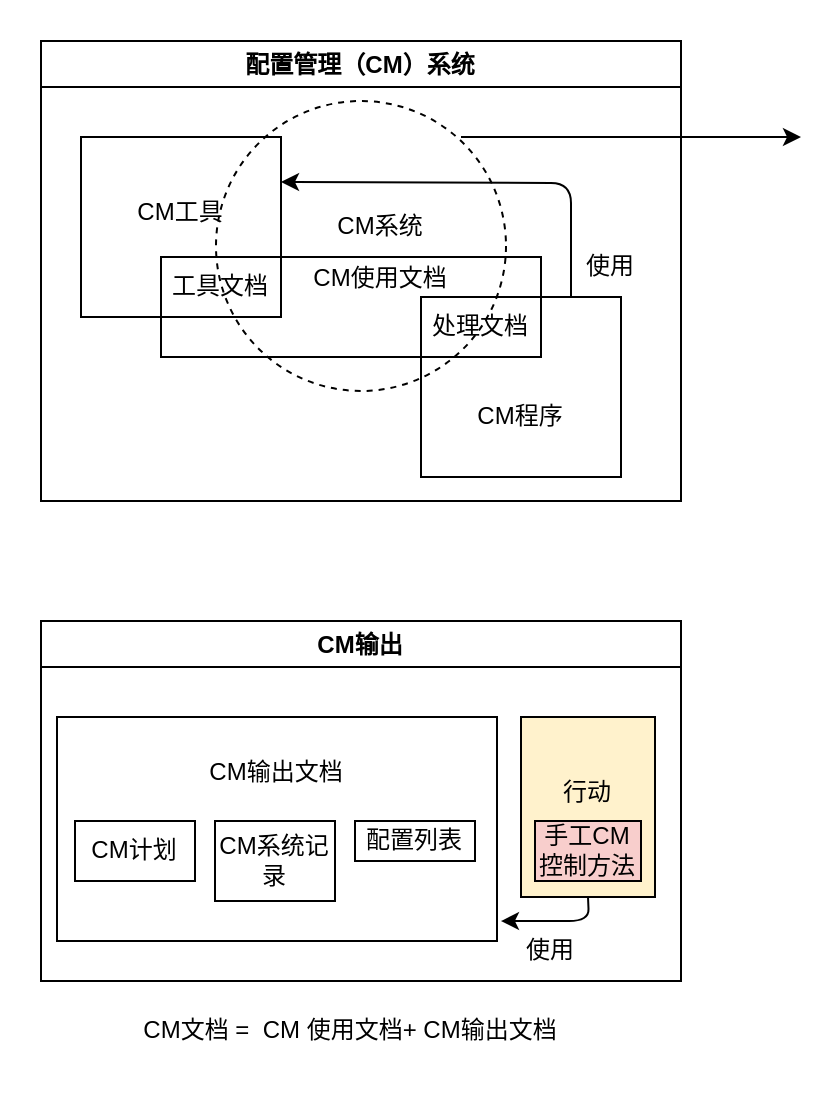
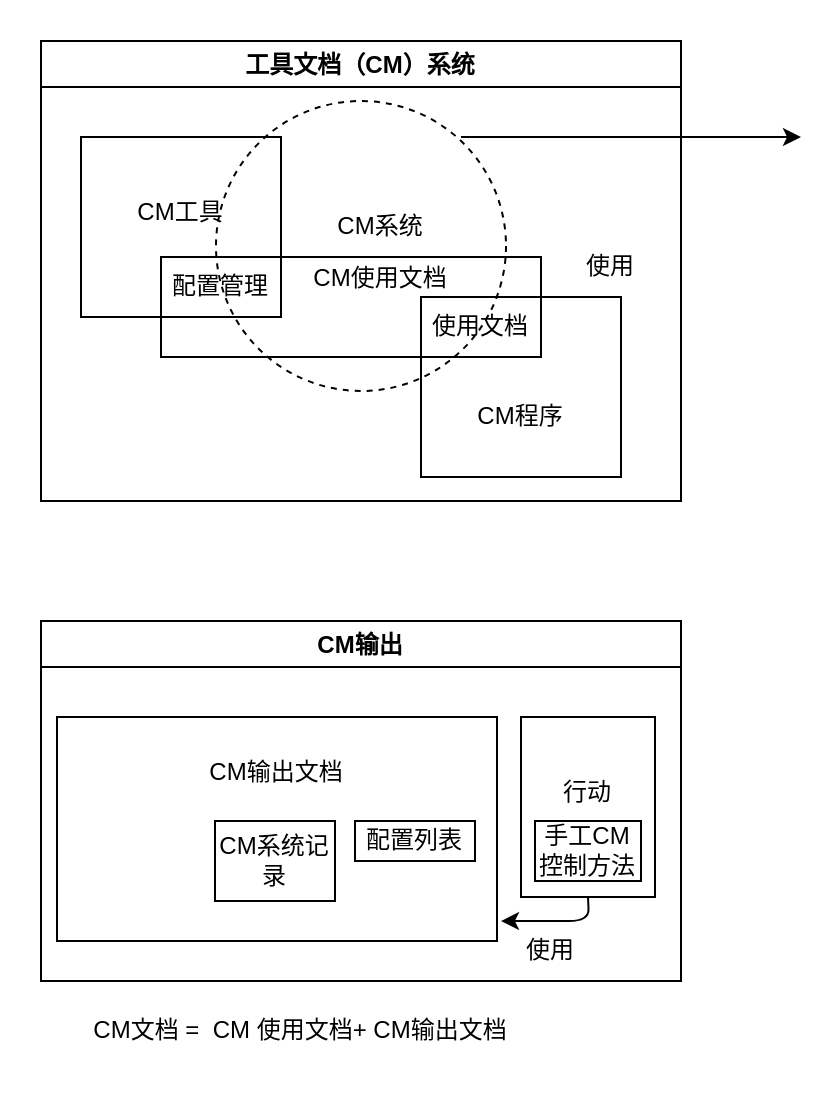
(360, 65) -> (360, 65)
(483, 183) -> none
(221, 287) -> (221, 287)
(481, 327) -> (481, 327)
(588, 807) -> (588, 807)
(135, 851) -> none
(588, 851) -> (588, 851)
(351, 1031) -> (301, 1031)
